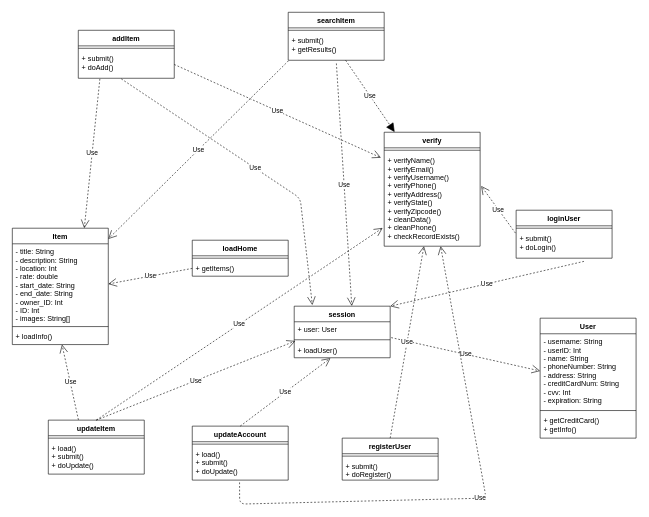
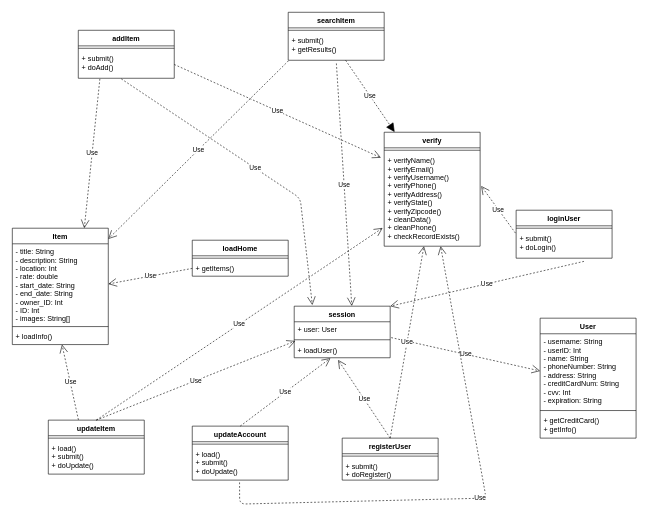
none -> (363, 398)
